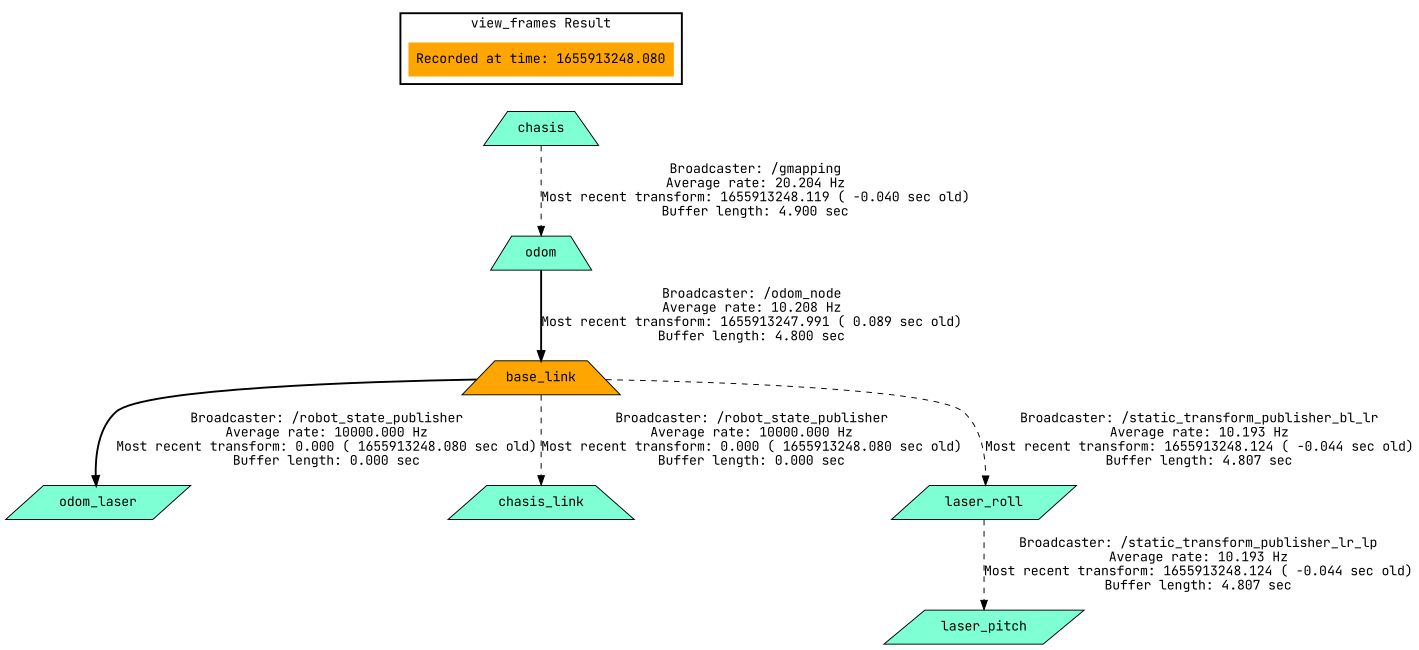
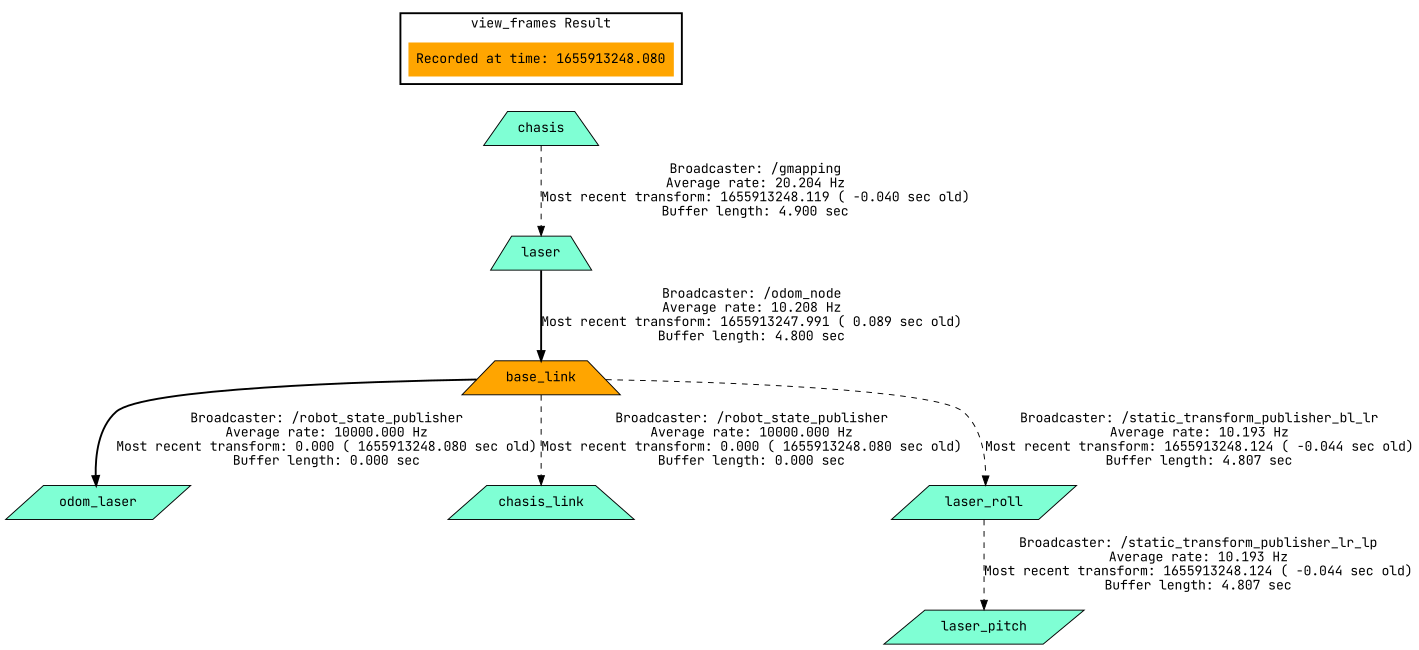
(541, 253) -> (541, 253)
